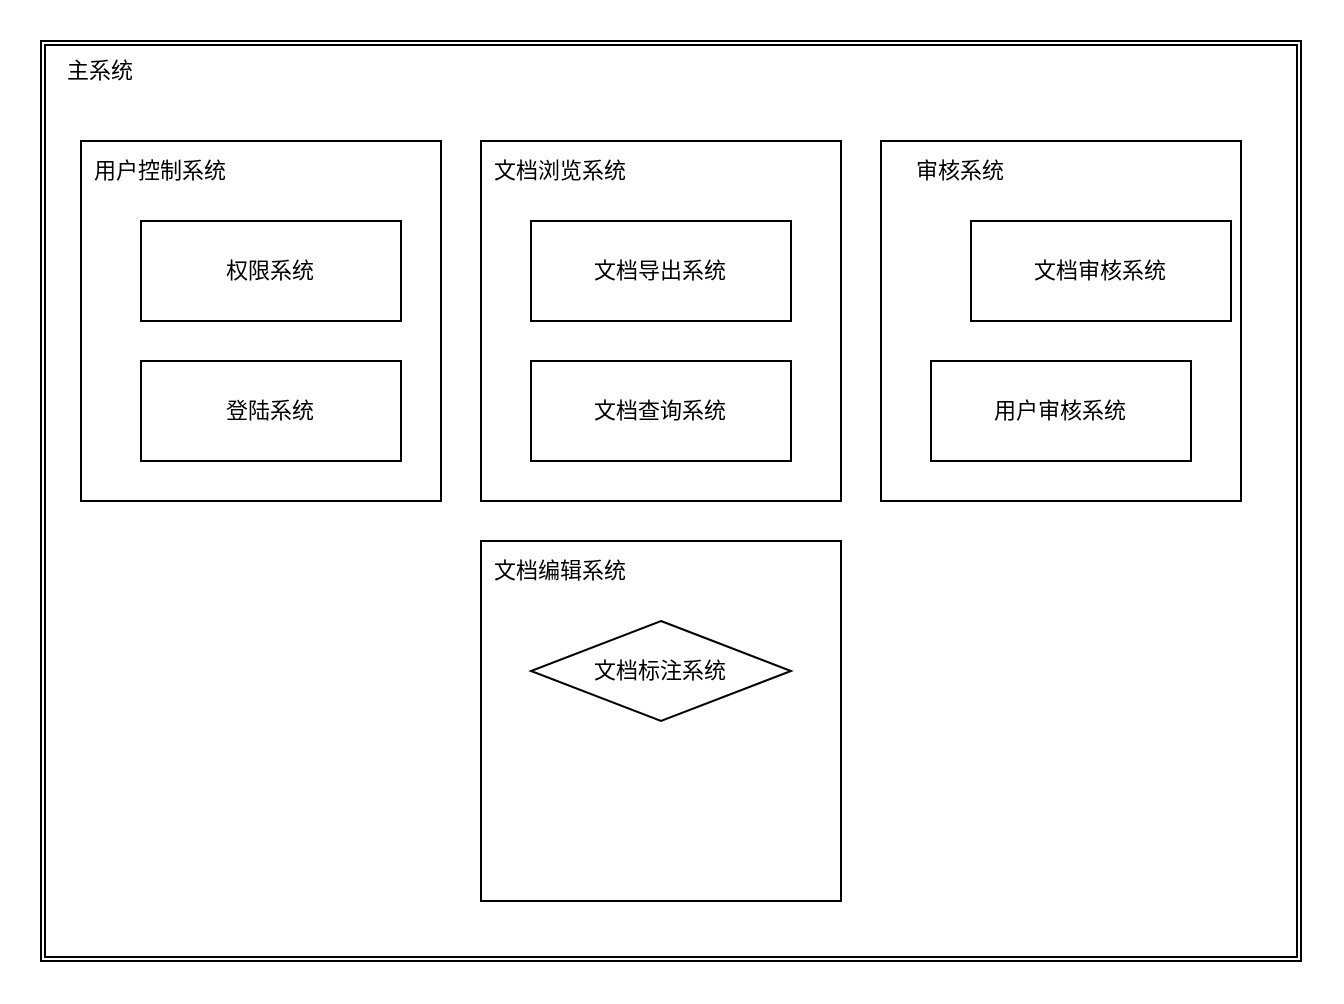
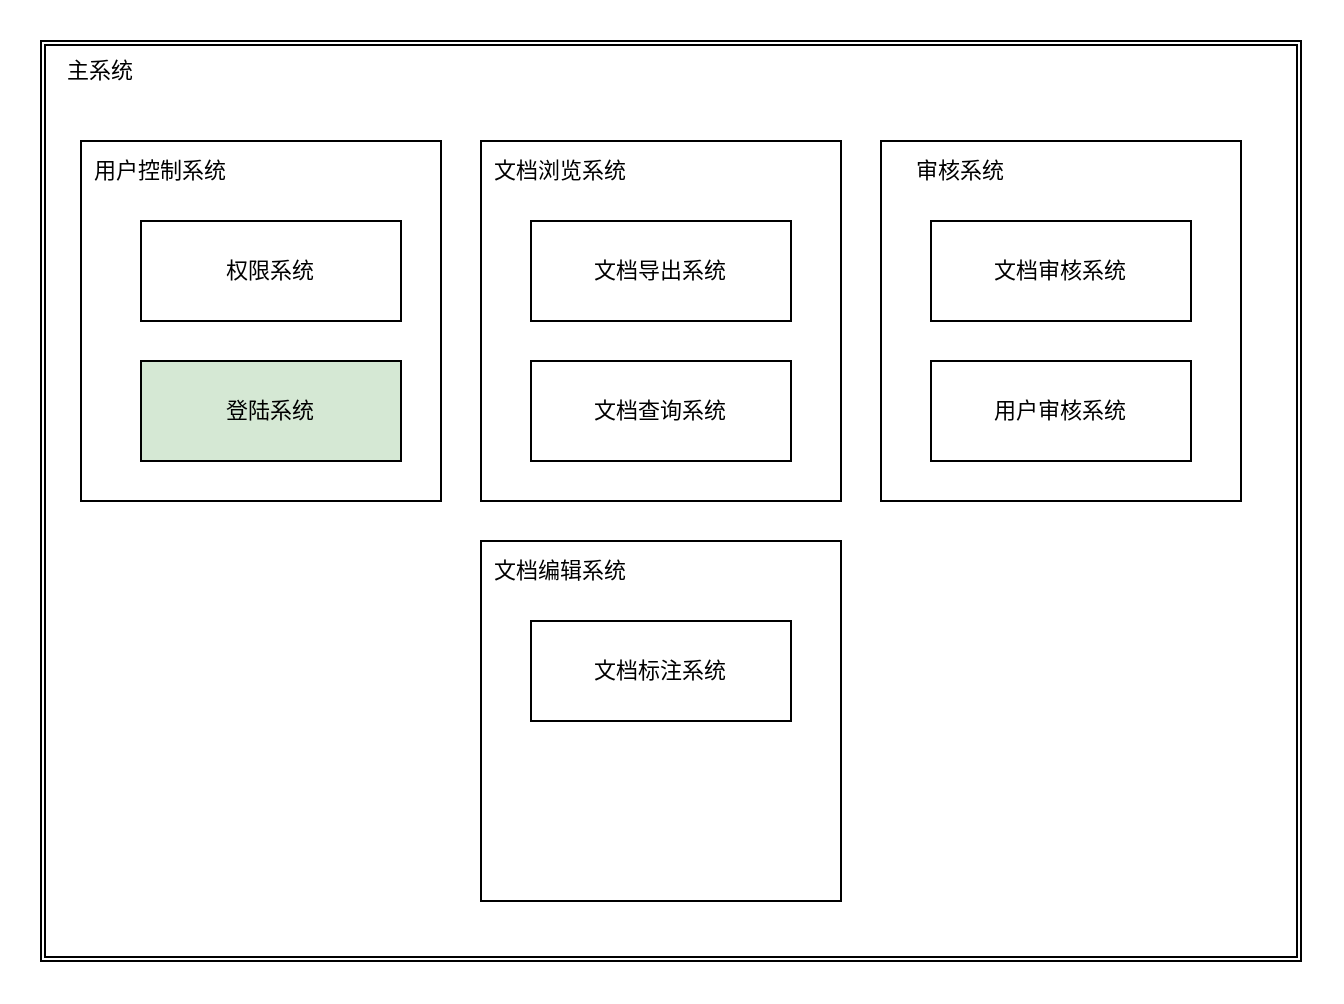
(1101, 271) -> (1061, 271)
(271, 411) -> (271, 411)
(661, 671) -> (661, 671)
